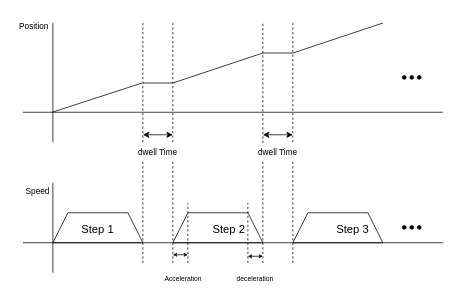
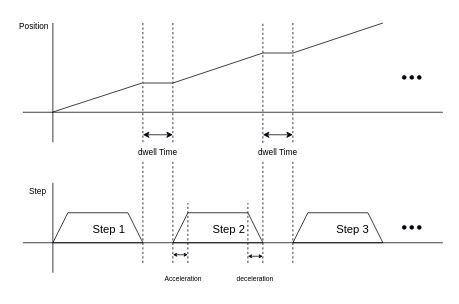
(38, 192) -> (38, 192)
(98, 228) -> (109, 228)
